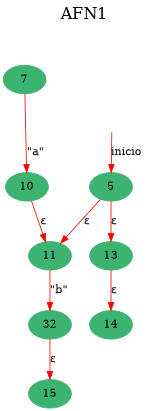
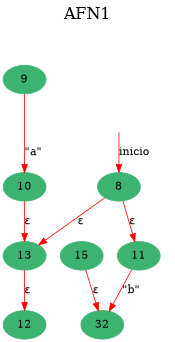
(25, 80) -> (25, 80)
(111, 187) -> (119, 187)
(37, 217) -> (25, 217)
(111, 325) -> (25, 325)
(50, 355) -> (91, 286)
